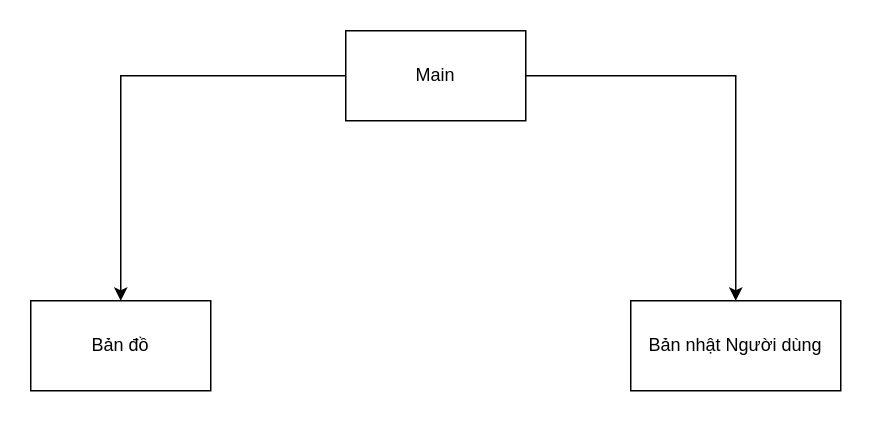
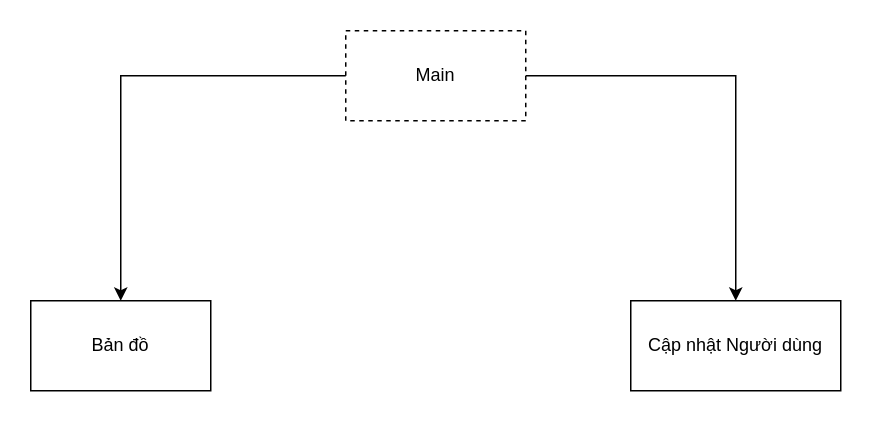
(436, 76) -> (436, 76)
(736, 346) -> (736, 346)
